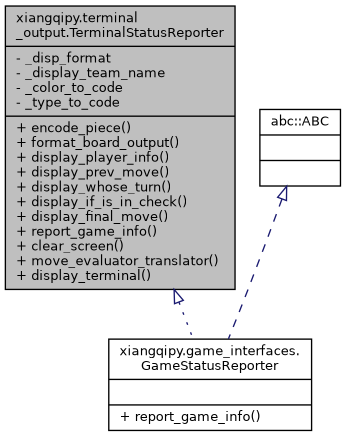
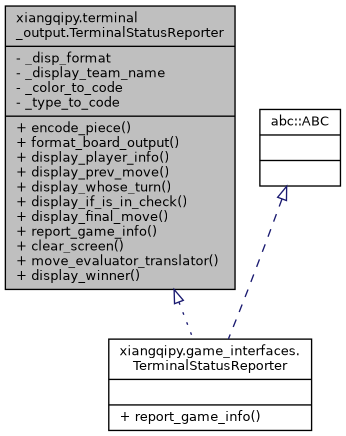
(84, 276) -> (79, 276)
(210, 366) -> (210, 366)
